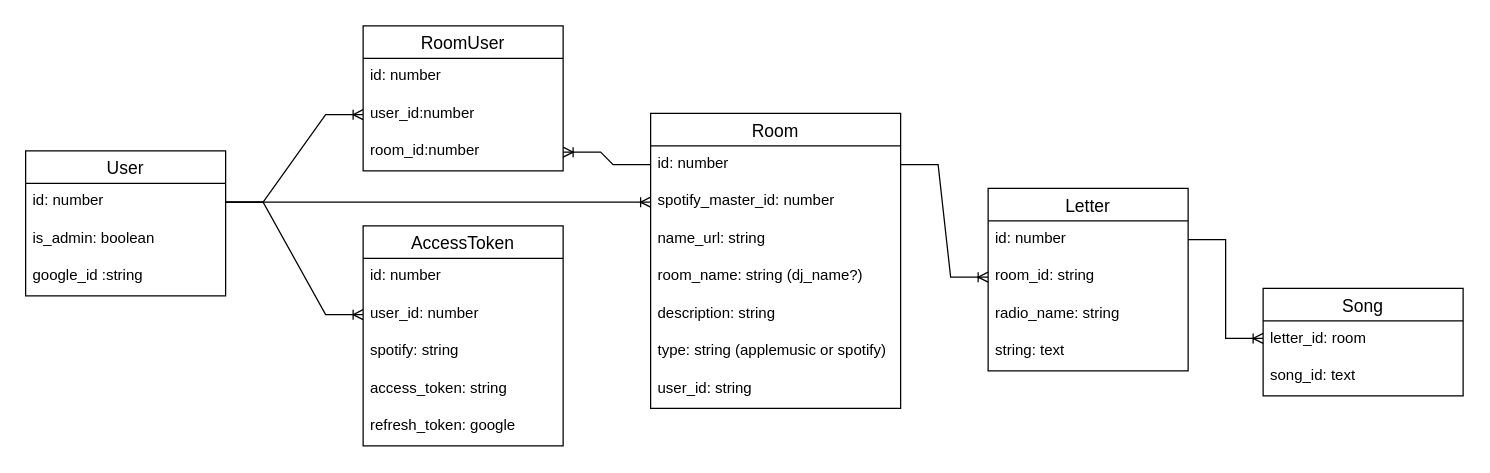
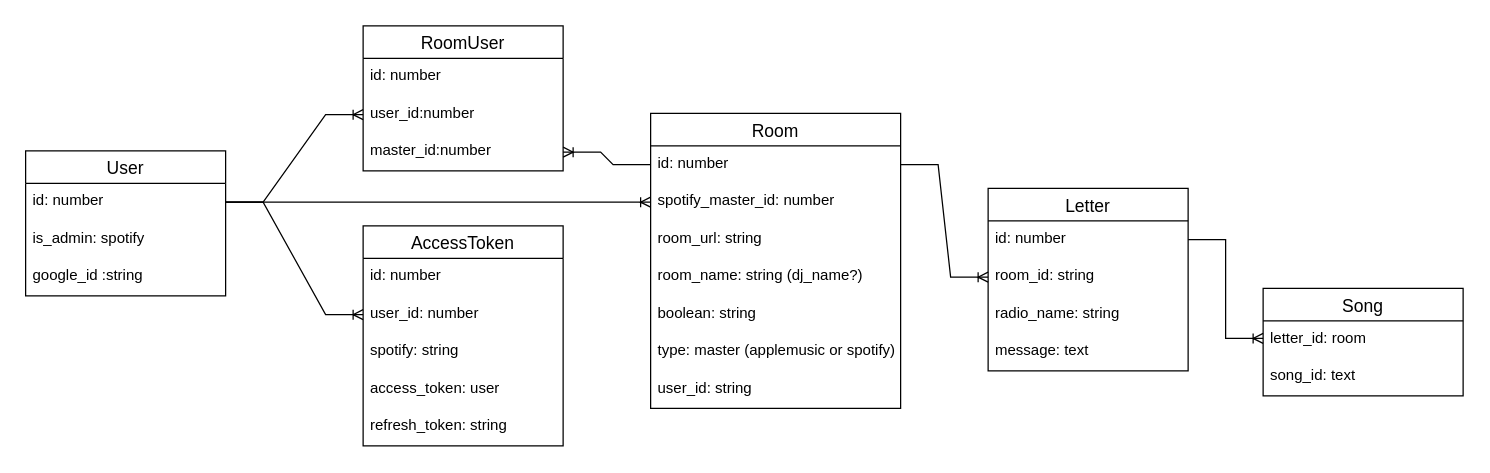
(425, 150) -> (433, 150)
(94, 238) -> (94, 238)
(717, 238) -> (717, 238)
(728, 313) -> (713, 313)
(791, 350) -> (793, 350)
(1040, 350) -> (1046, 350)
(448, 388) -> (442, 388)
(452, 425) -> (452, 425)
